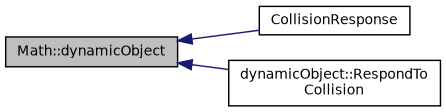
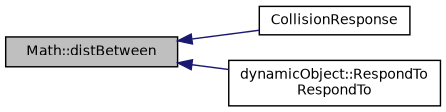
(92, 52) -> (92, 52)
(335, 83) -> (335, 83)
